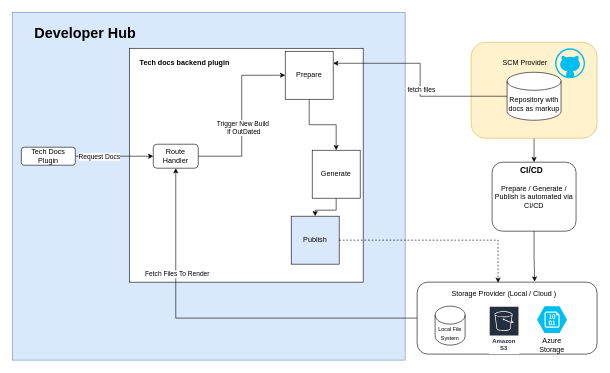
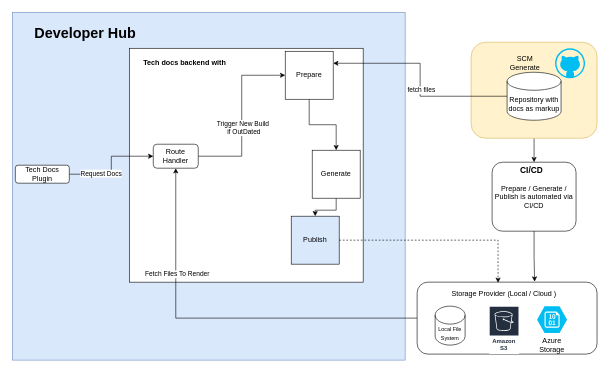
(185, 63) -> (185, 63)
(525, 63) -> (525, 63)
(48, 156) -> (42, 174)
